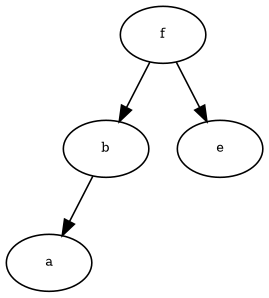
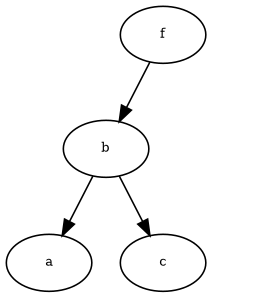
(220, 149) -> none
none -> (163, 263)
